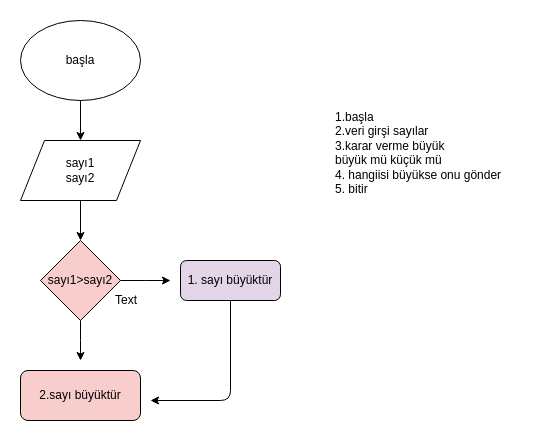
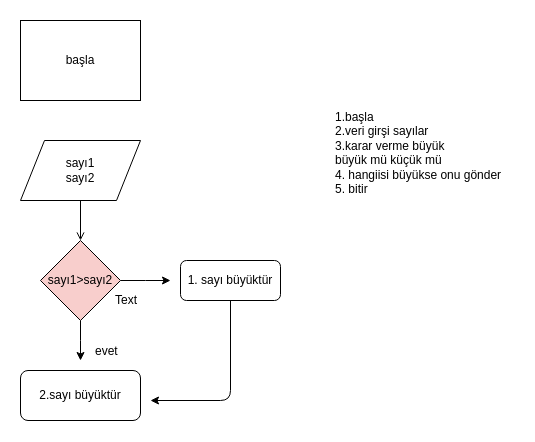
(81, 61) -> (81, 61)
(81, 117) -> none
(81, 232) -> (81, 234)
(231, 281) -> (231, 281)
none -> (114, 352)
(81, 396) -> (81, 396)
